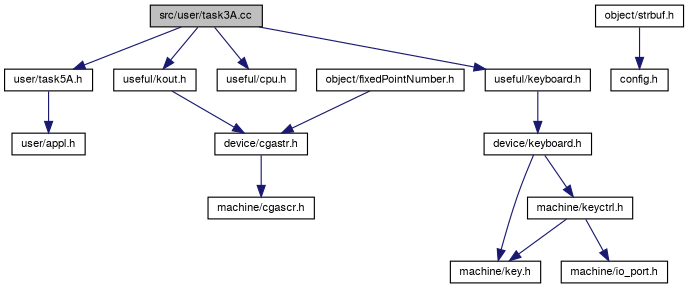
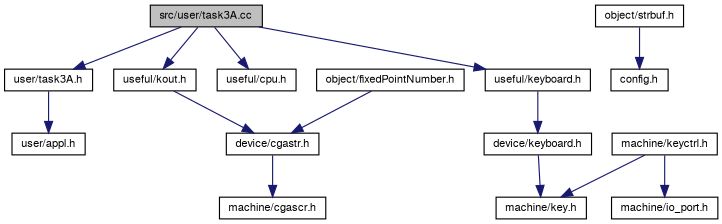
(49, 80) -> (49, 80)
(556, 171) -> none
